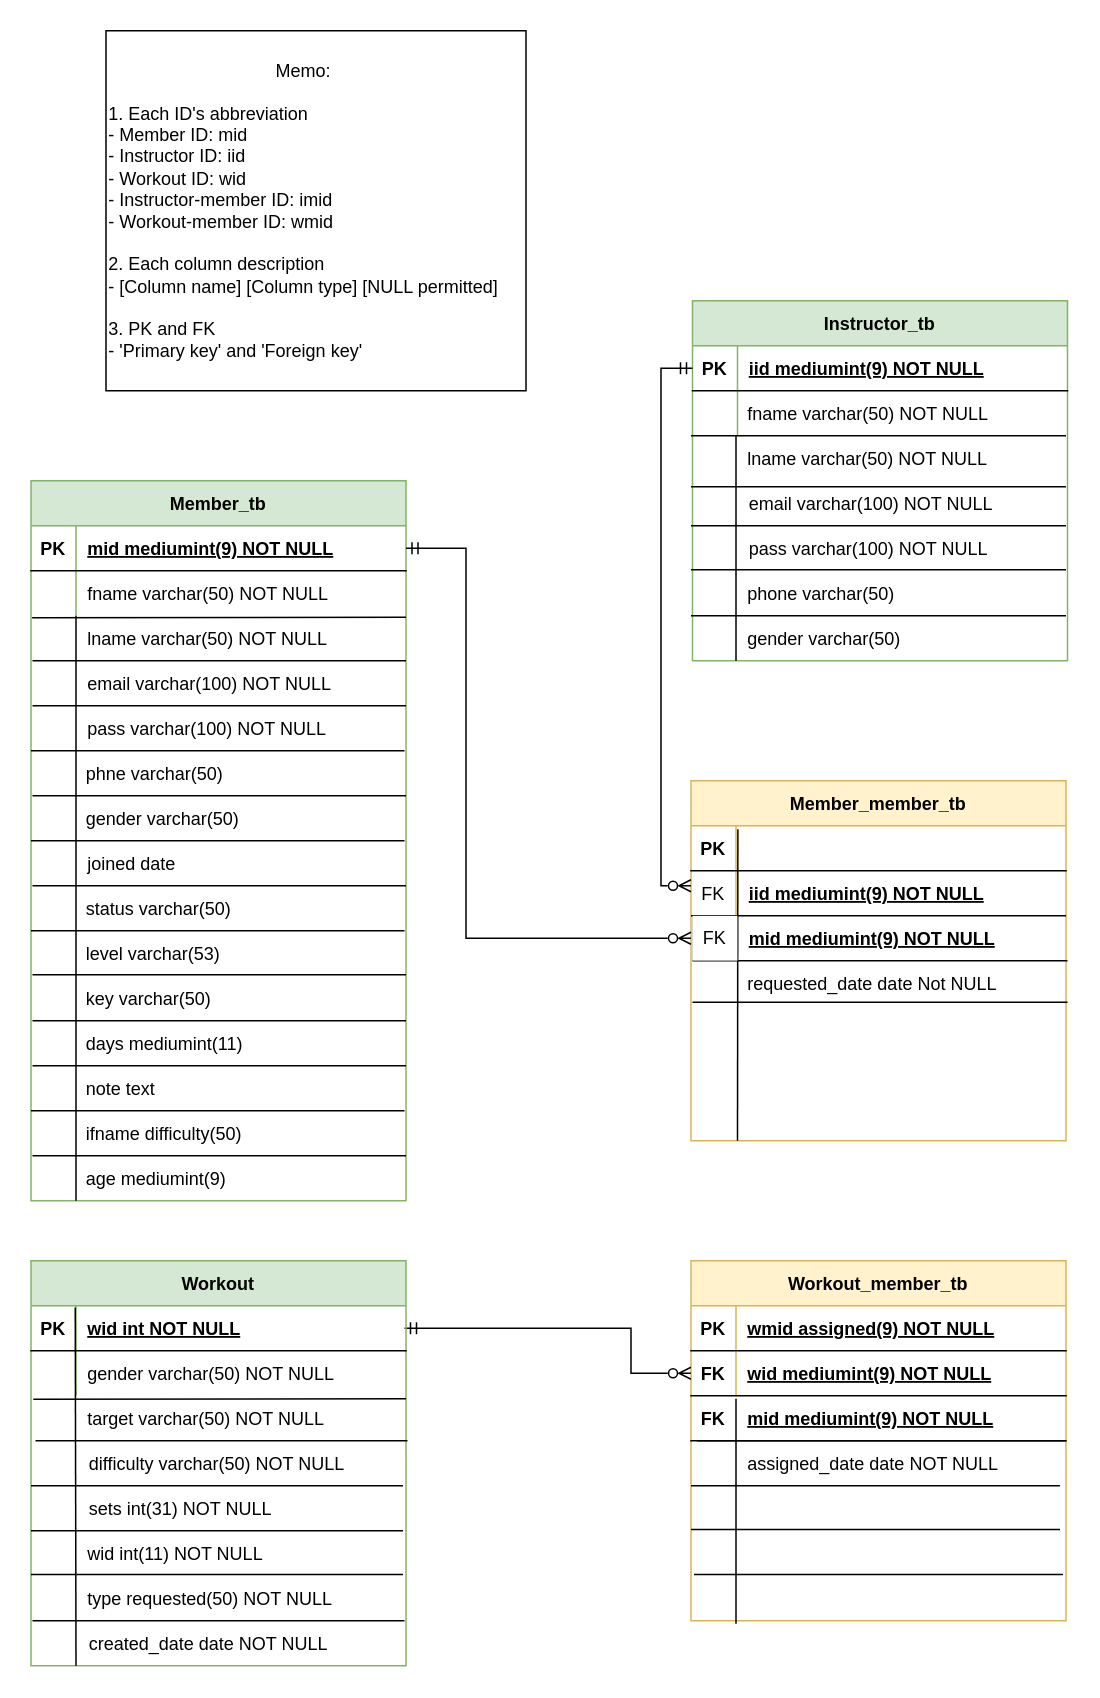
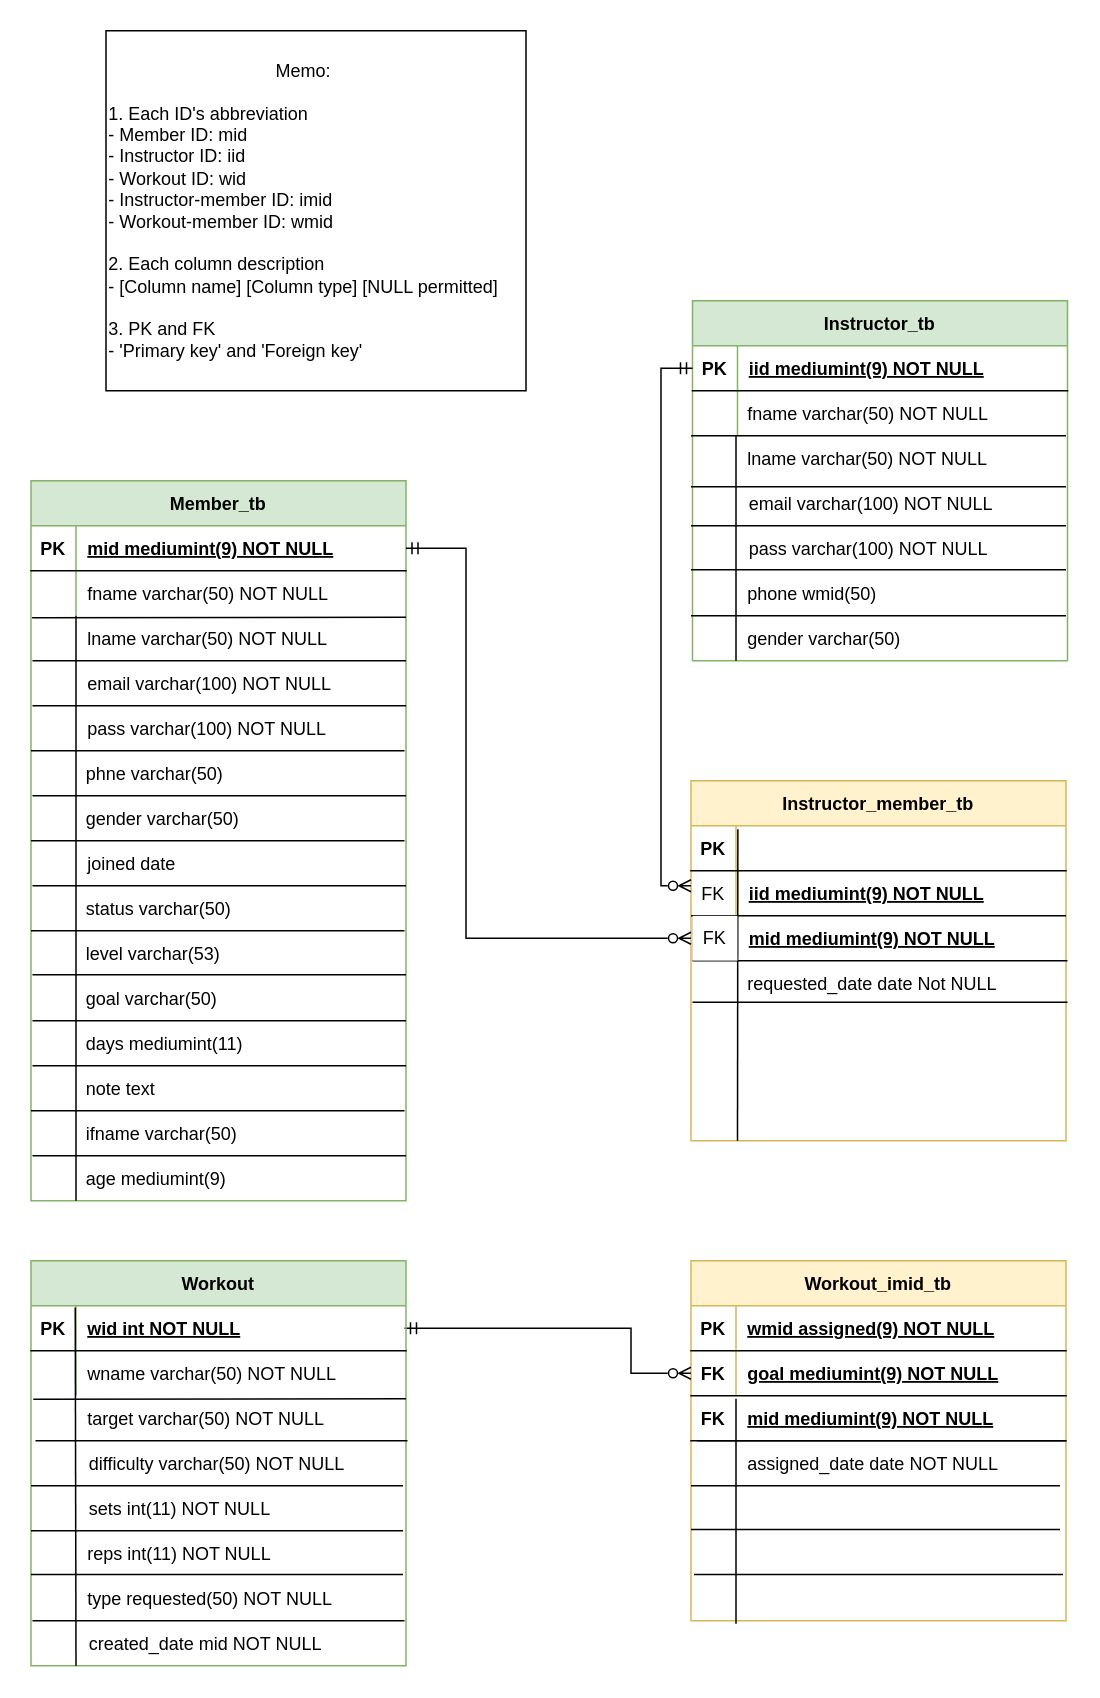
(830, 594) -> (813, 594)
(878, 804) -> (878, 804)
(159, 999) -> (161, 999)
(180, 1134) -> (172, 1134)
(878, 1284) -> (878, 1284)
(216, 1374) -> (211, 1374)
(859, 1374) -> (864, 1374)
(185, 1509) -> (185, 1509)
(176, 1554) -> (183, 1554)
(213, 1644) -> (205, 1644)
